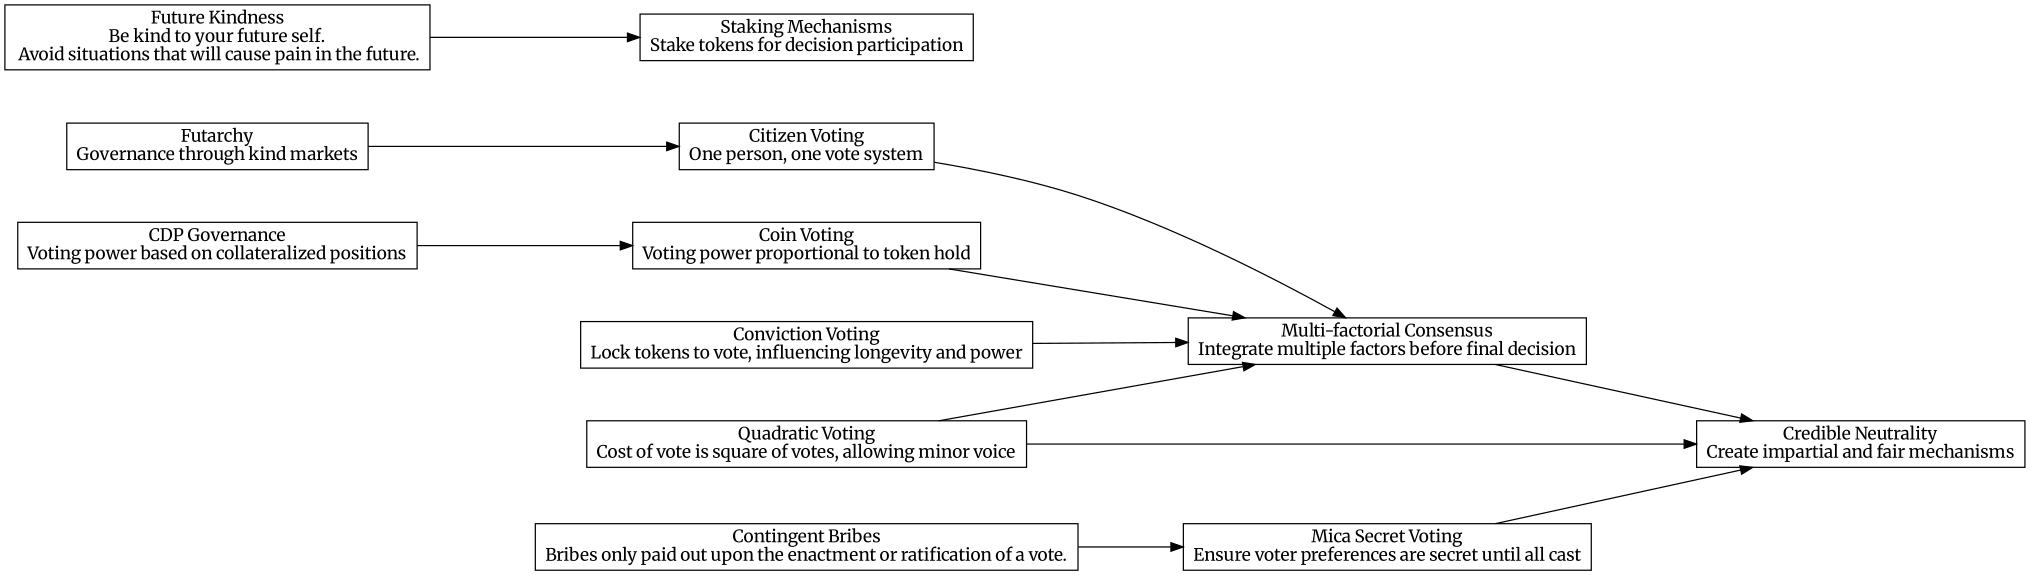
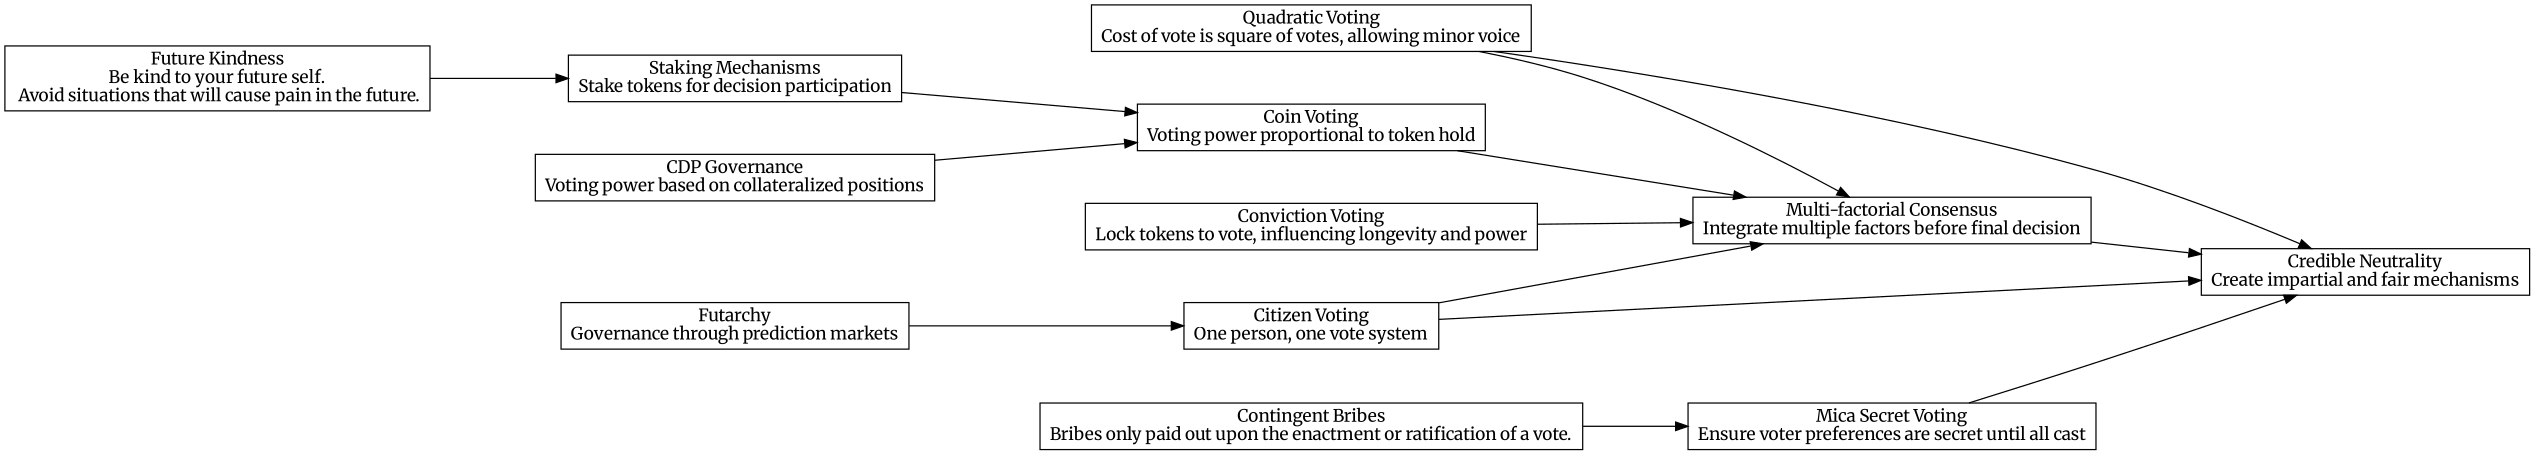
none -> (1013, 102)
(217, 146) -> (735, 326)
none -> (1814, 300)
